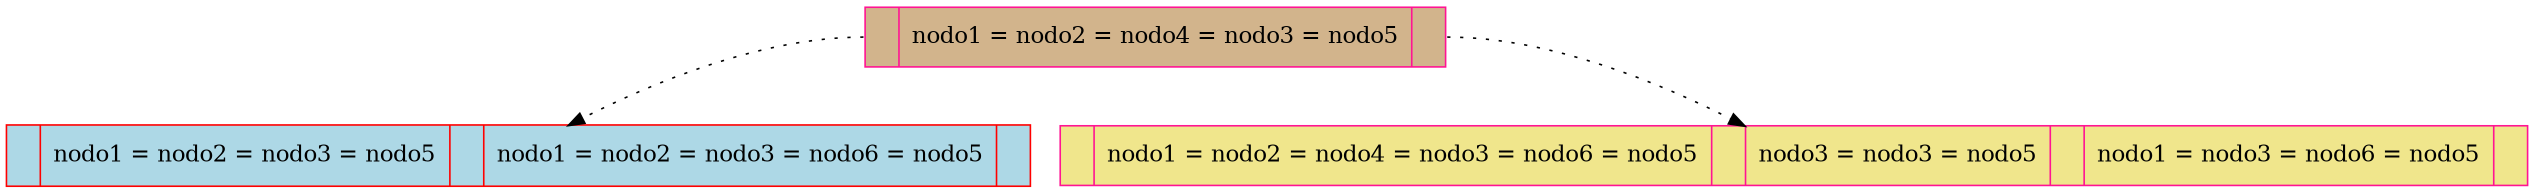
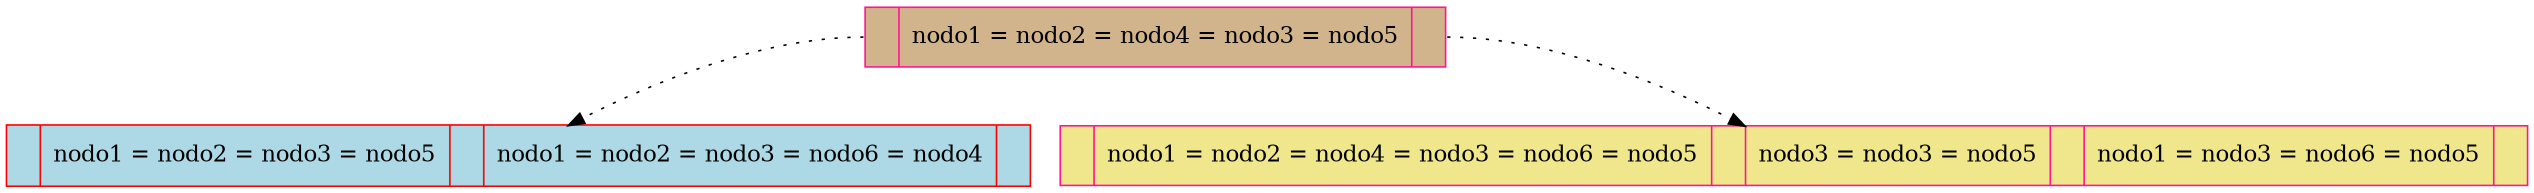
(740, 155) -> (740, 155)
